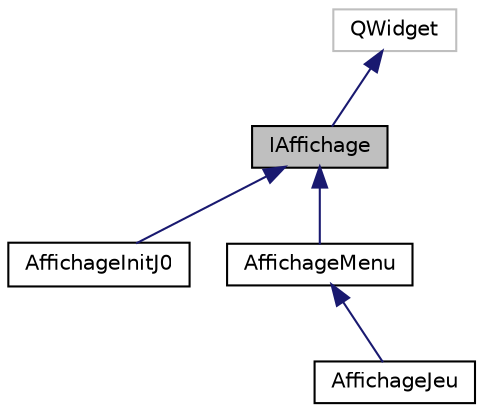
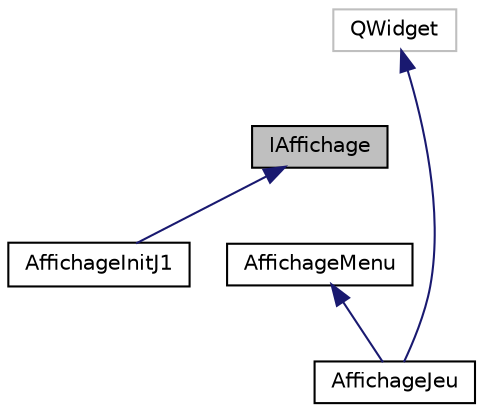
(351, 98) -> (434, 217)
(320, 216) -> none
(99, 265) -> (99, 265)
